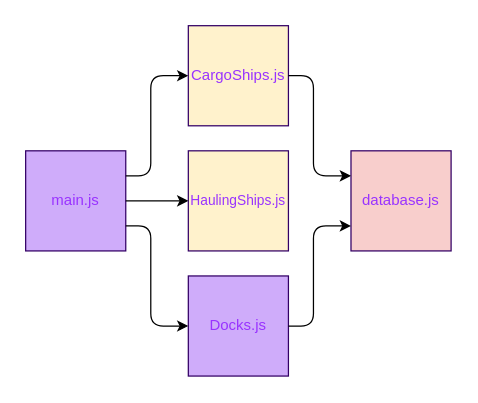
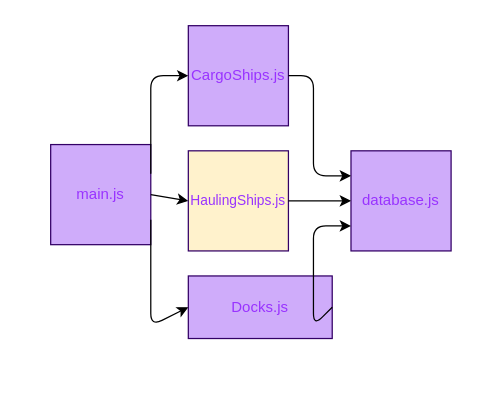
(238, 76) -> (238, 76)
(76, 201) -> (101, 194)
none -> (315, 201)
(401, 201) -> (401, 201)
(238, 326) -> (260, 307)
